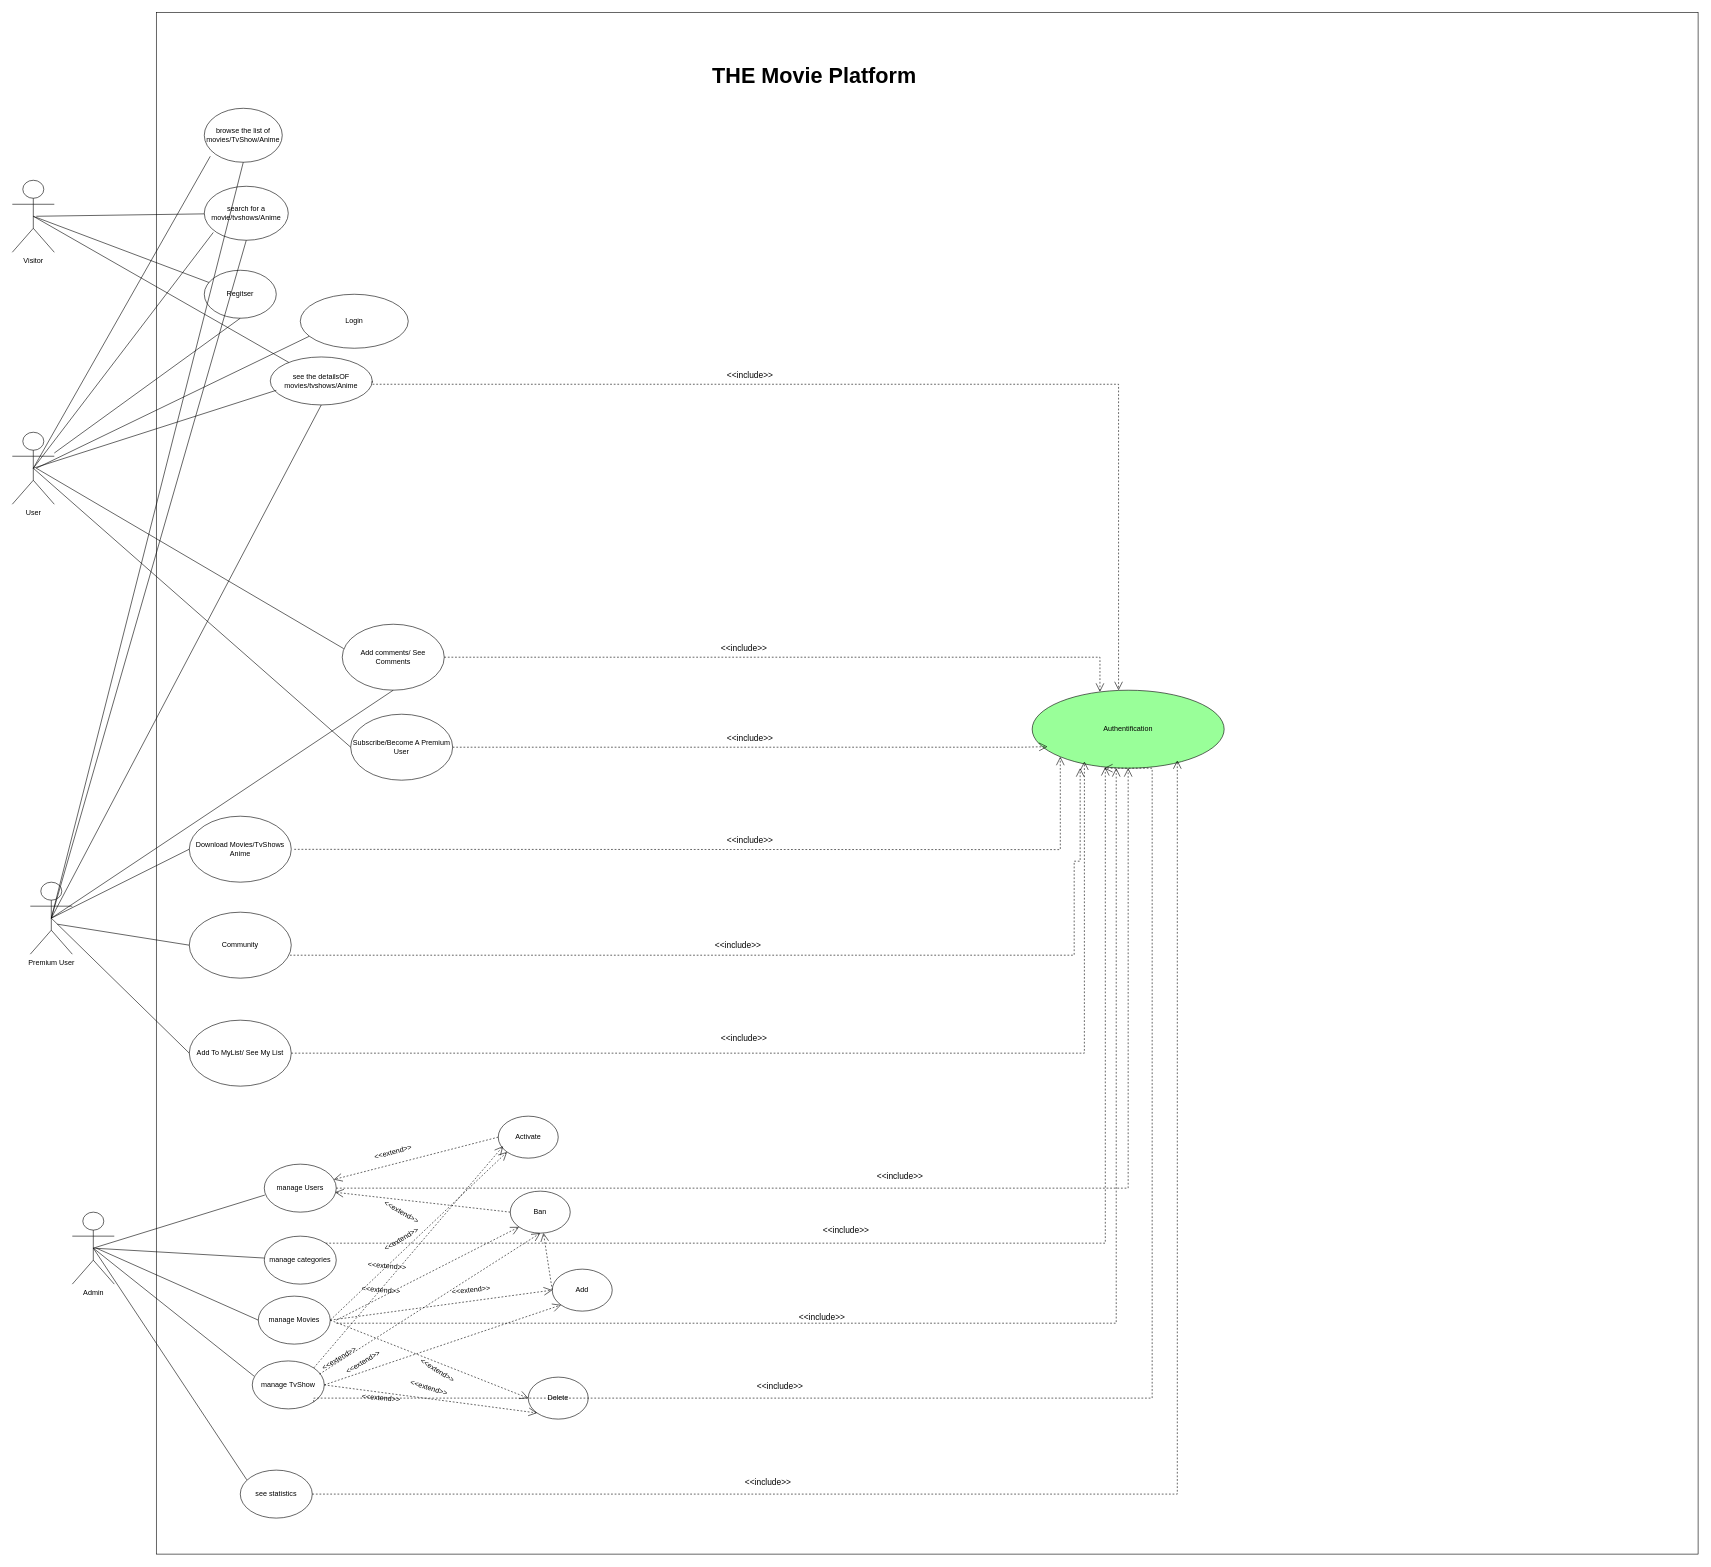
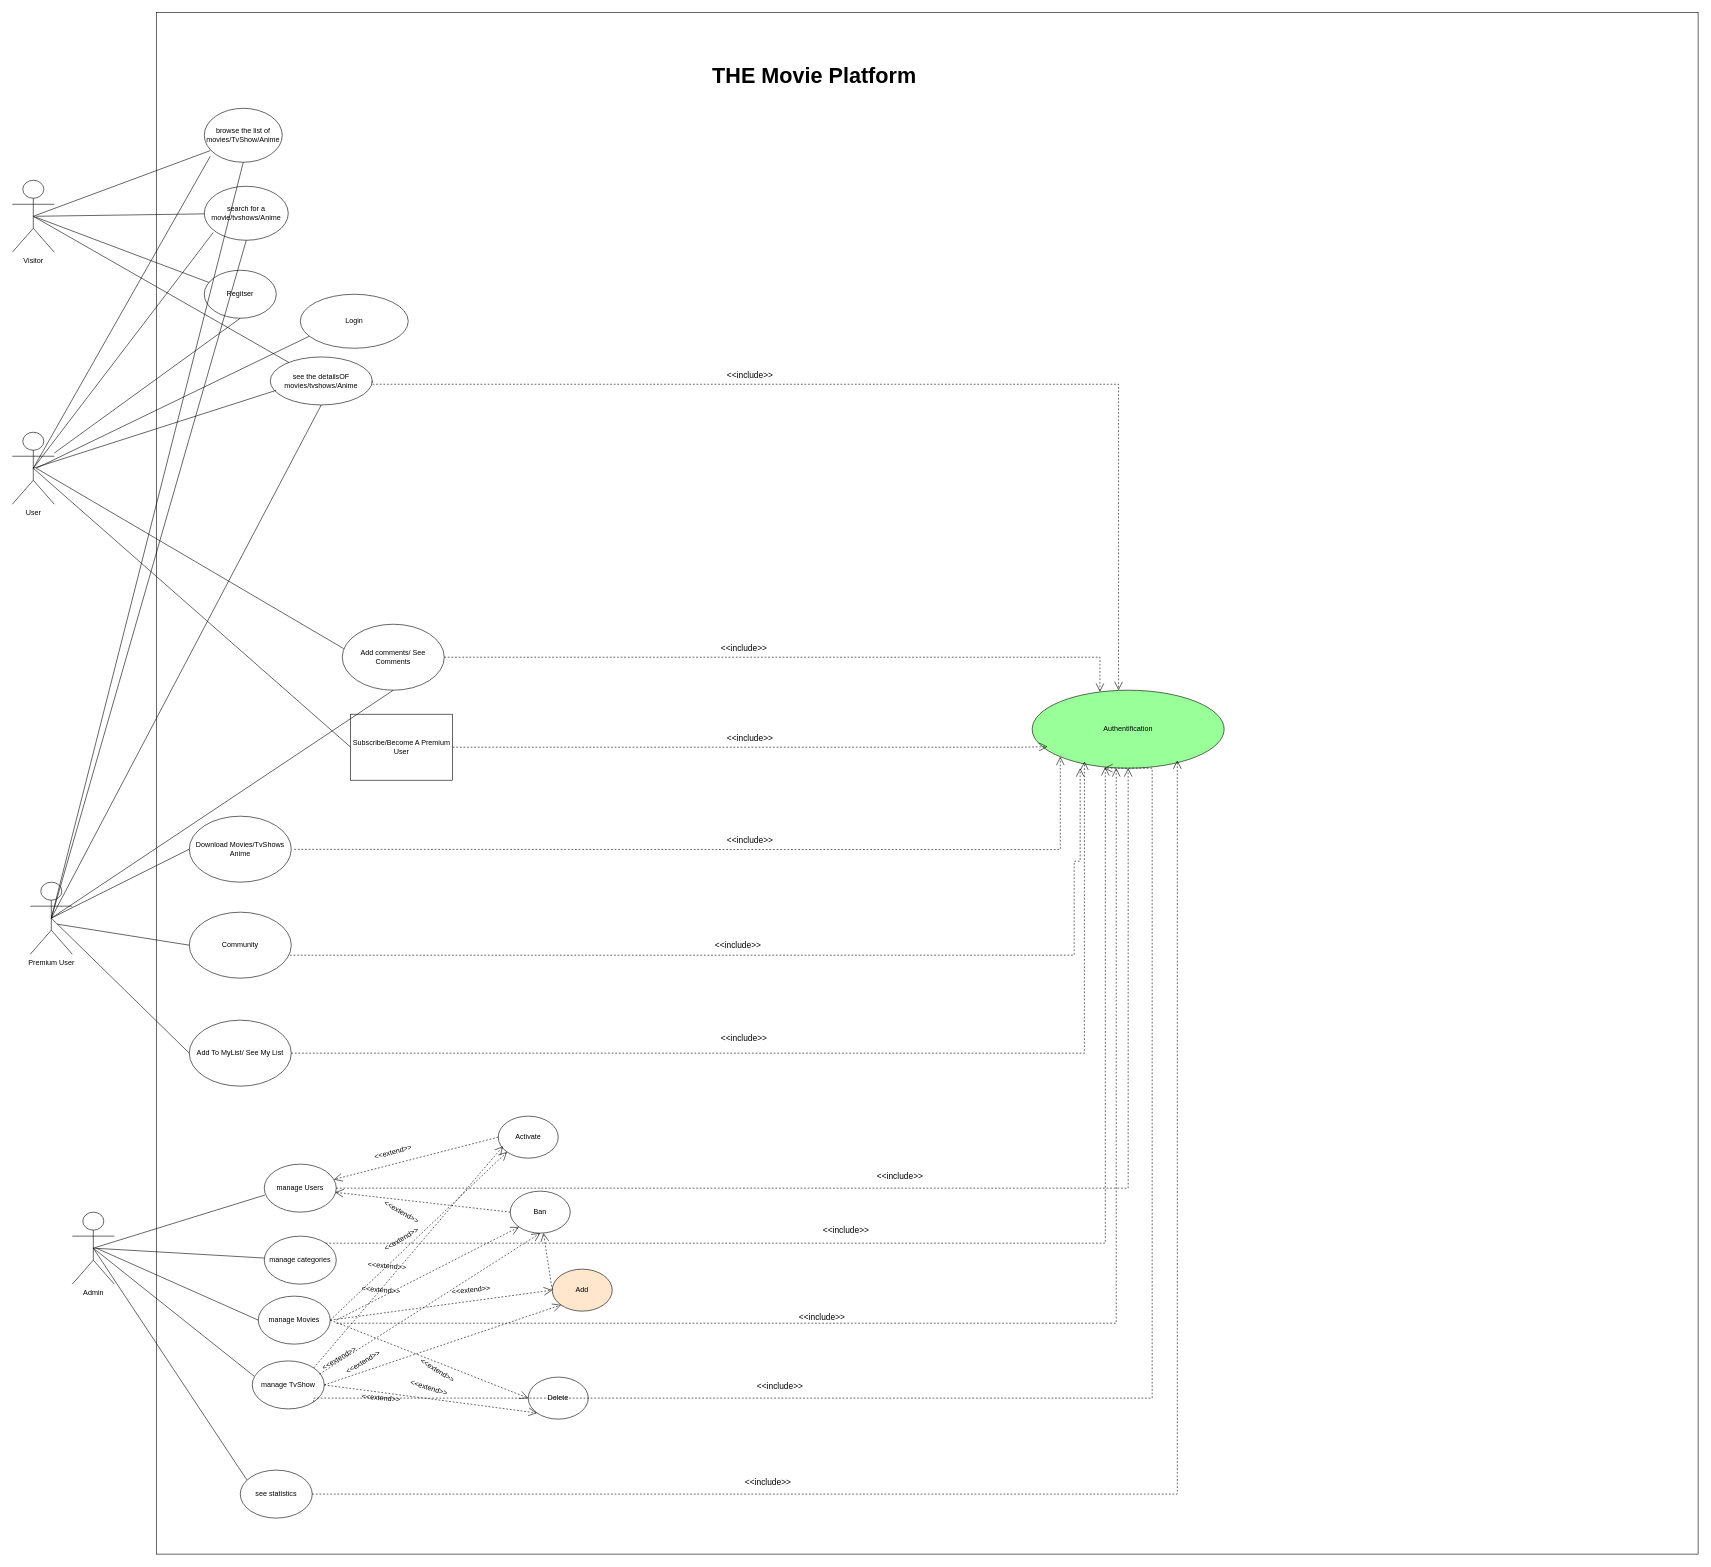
none -> (131, 180)
(402, 747) -> (402, 747)
(582, 1290) -> (582, 1290)
